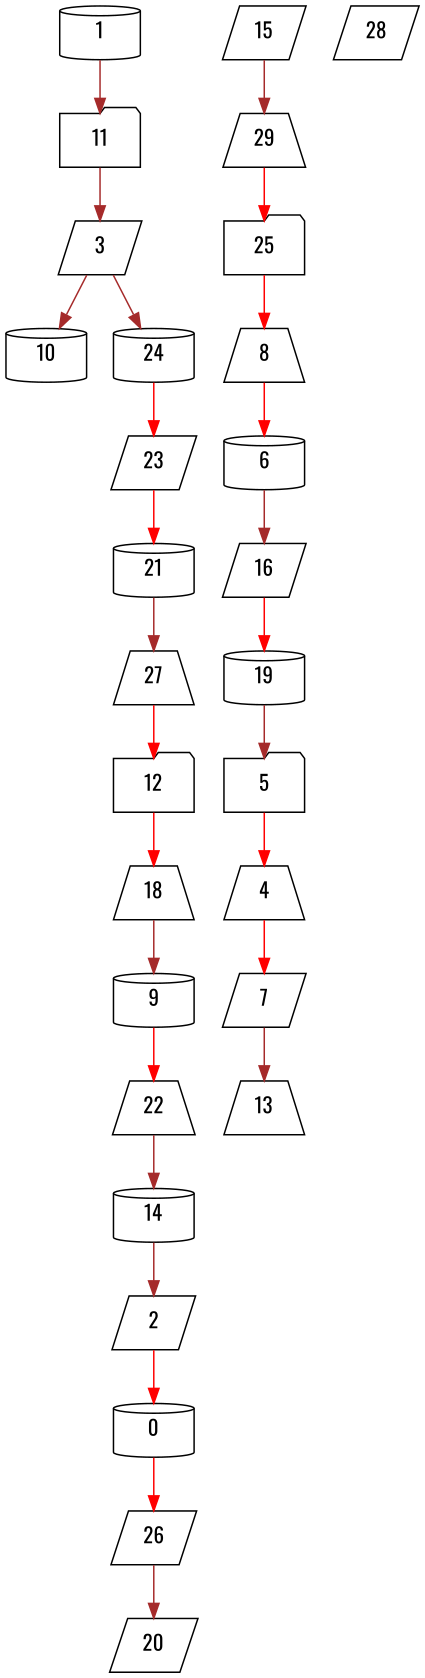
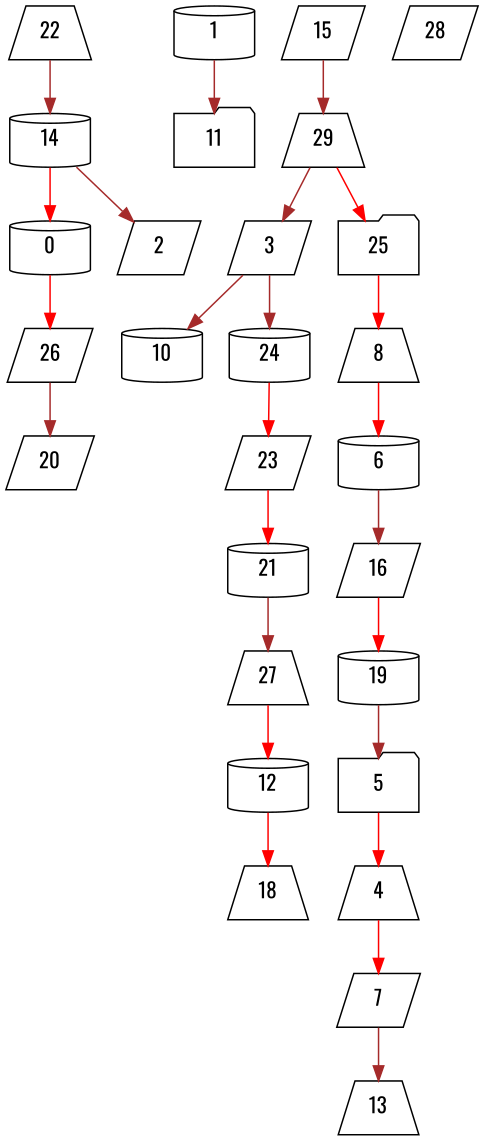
(100, 187) -> (300, 187)
(154, 785) -> (268, 785)
(154, 1000) -> none
(154, 1369) -> (50, 187)
